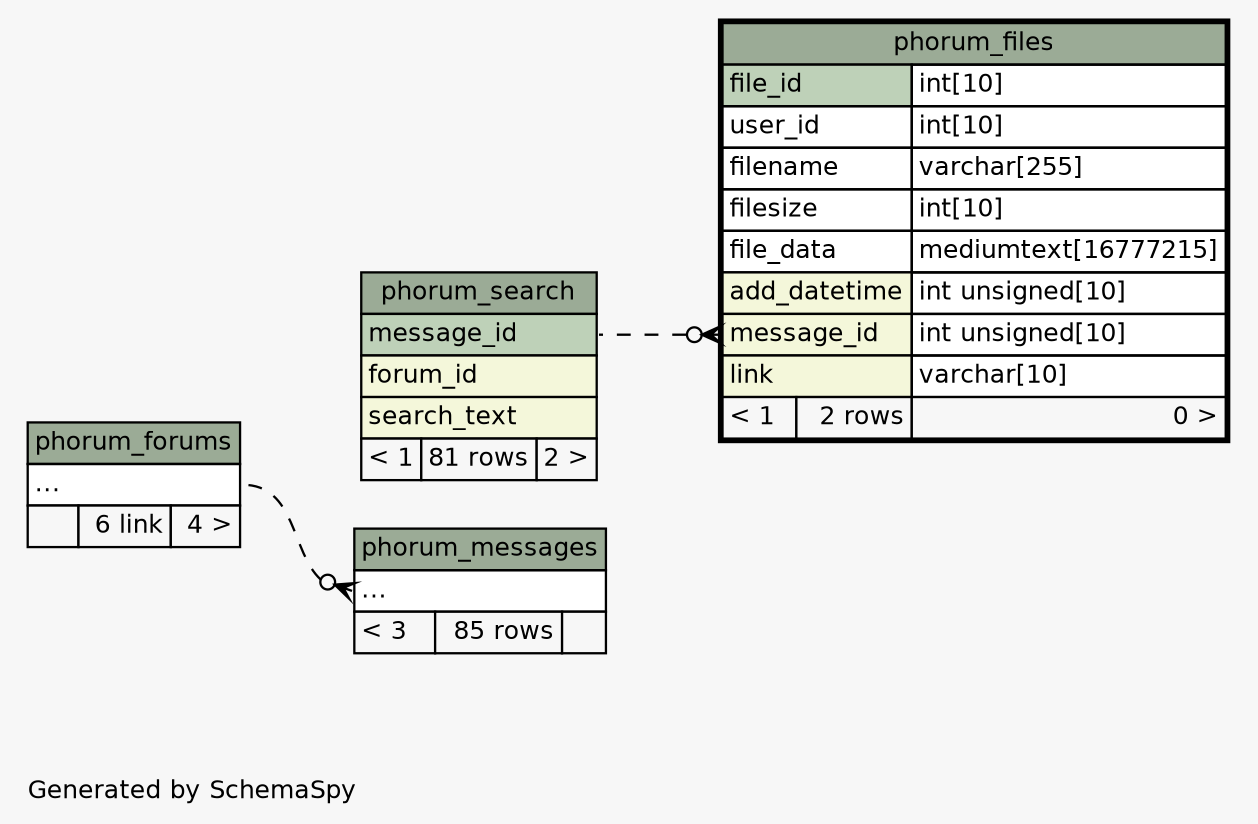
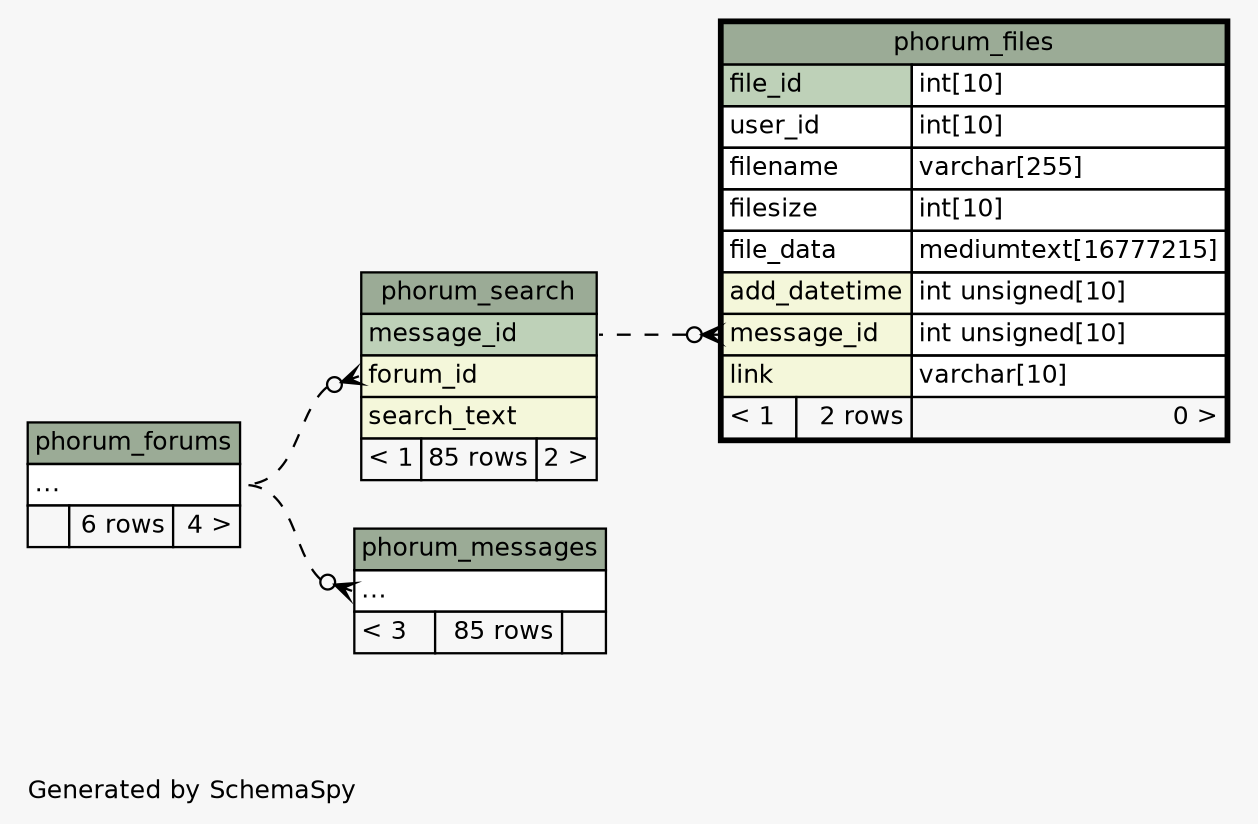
none -> (294, 446)
(479, 458) -> (479, 458)
(129, 525) -> (123, 525)
